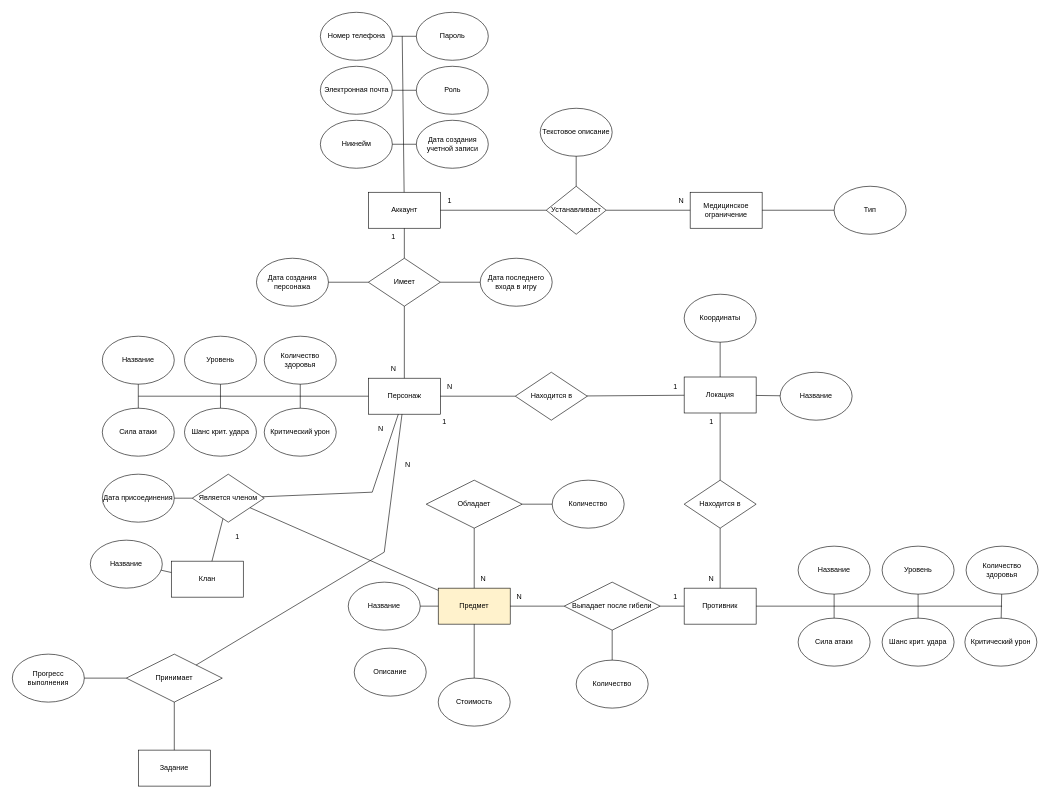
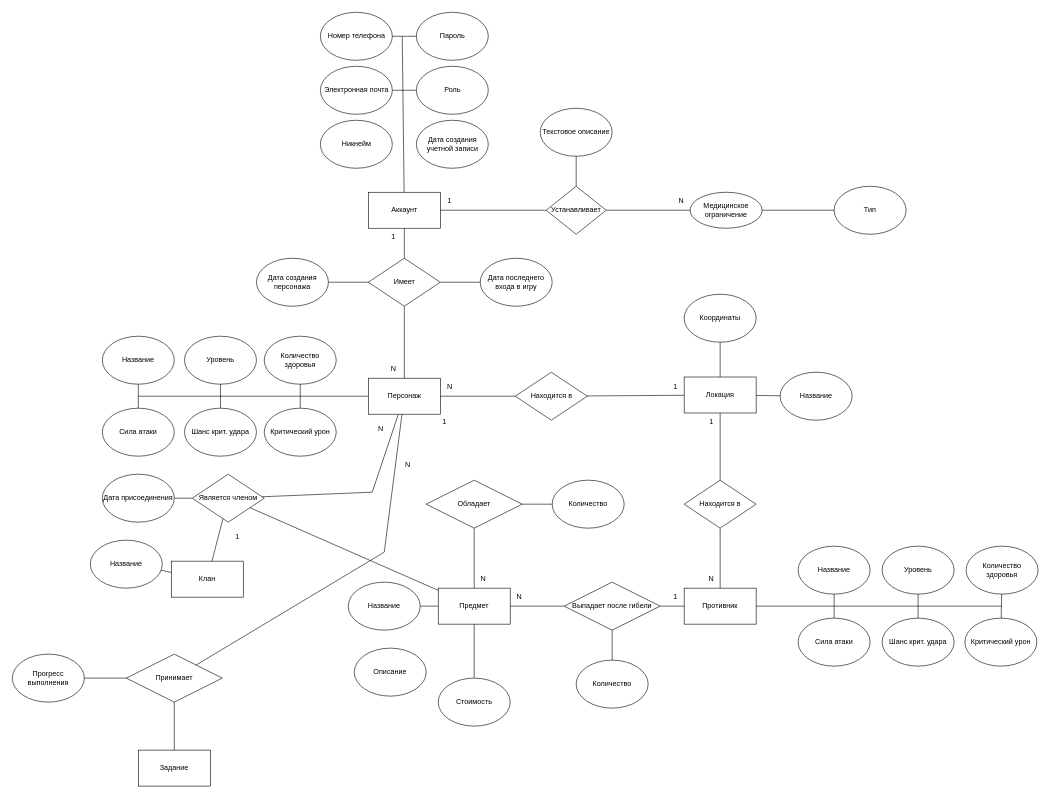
(405, 144) -> none
(726, 210) -> (726, 210)
(474, 606) -> (474, 606)
